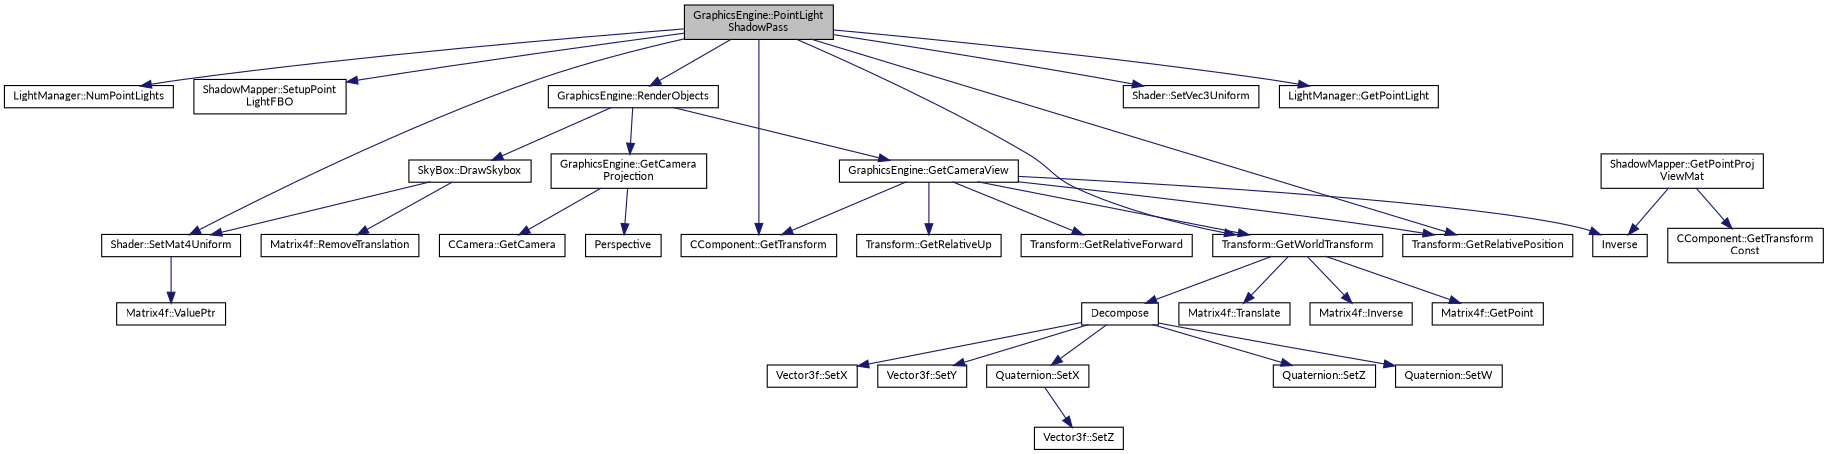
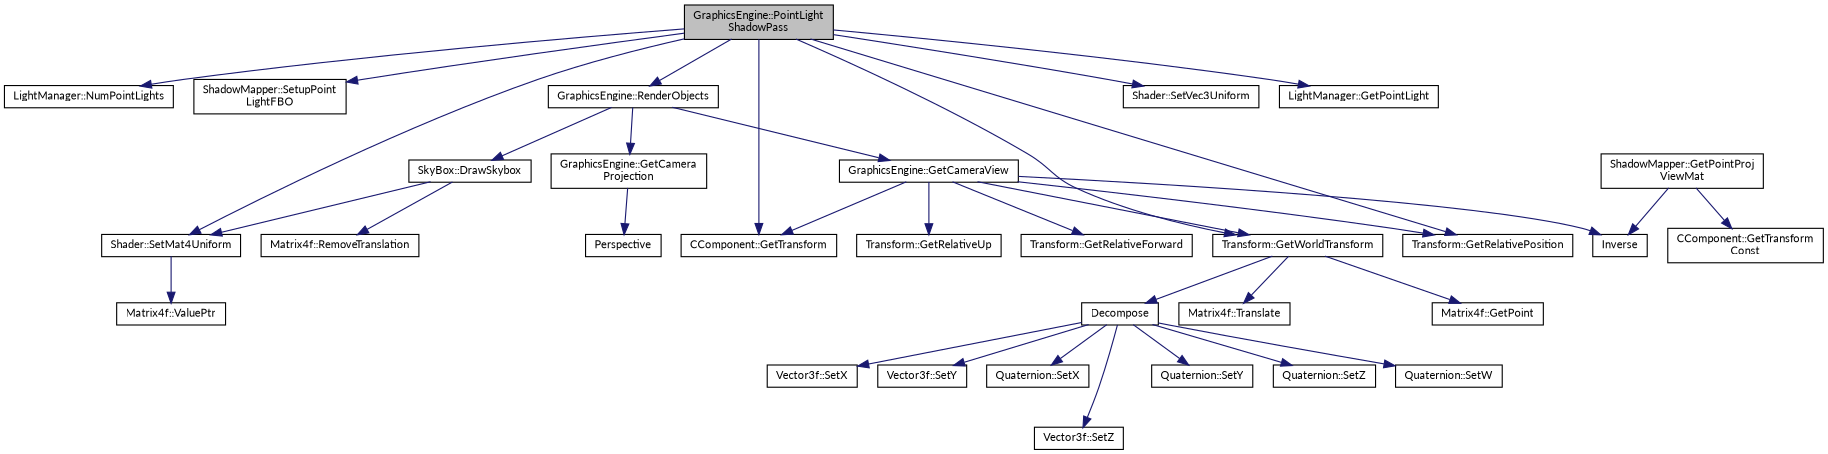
(502, 246) -> none
(1361, 314) -> none
none -> (1202, 376)
(1055, 403) -> (1104, 372)
